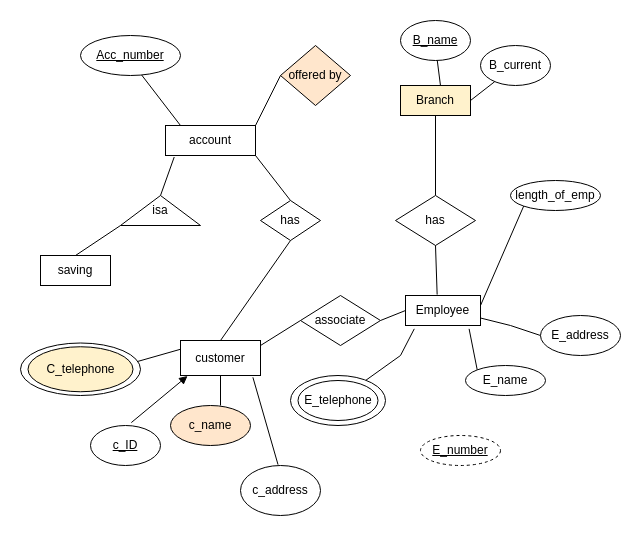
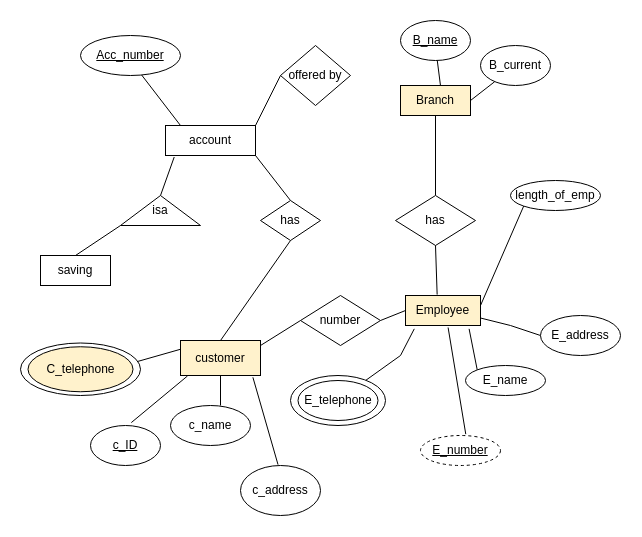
(316, 76) -> (316, 76)
(443, 311) -> (443, 311)
(341, 321) -> (341, 321)
(221, 358) -> (221, 358)
none -> (457, 381)
(180, 382) -> (183, 380)
(211, 426) -> (211, 426)
